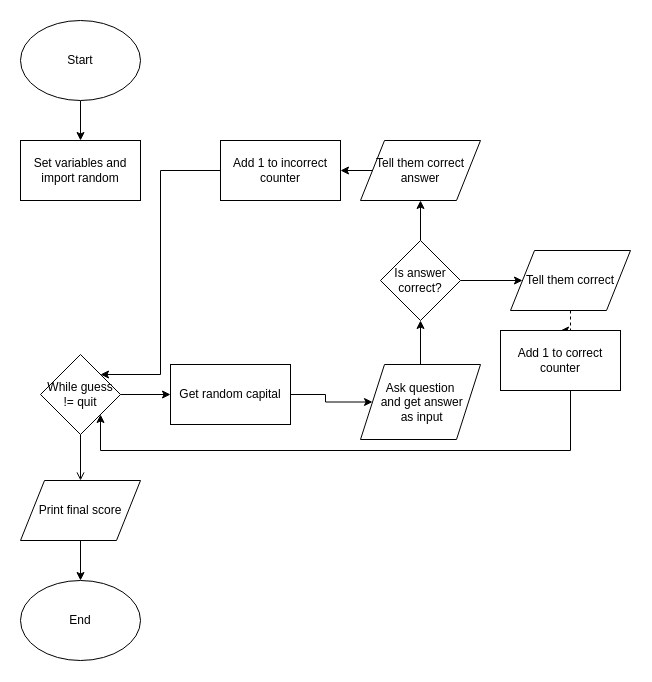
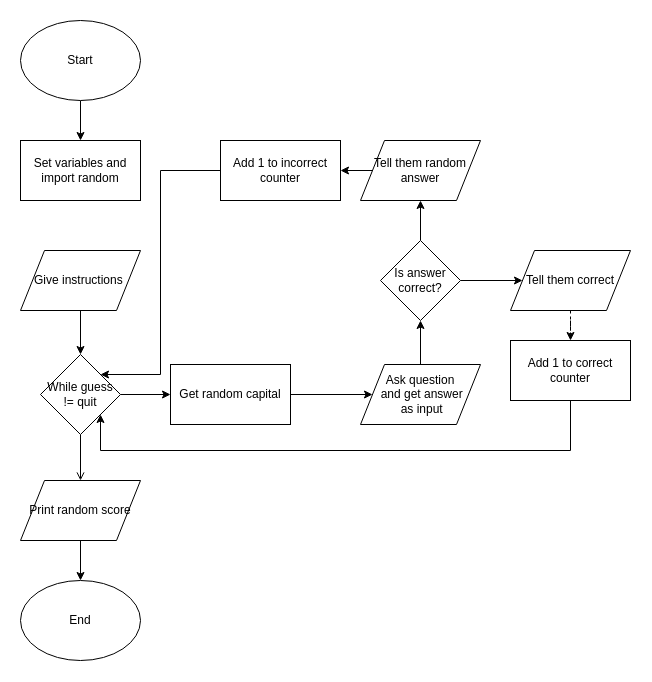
(421, 171) -> (421, 171)
none -> (81, 281)
none -> (81, 329)
(561, 361) -> (571, 371)
(421, 402) -> (421, 395)
(81, 511) -> (81, 511)
